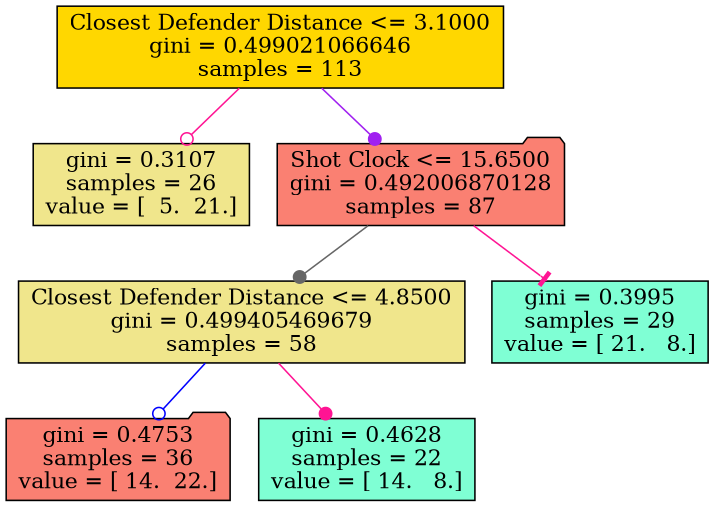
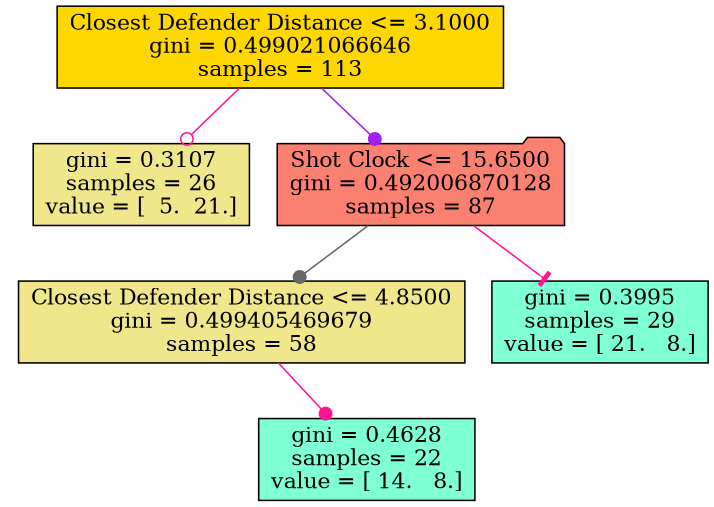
(118, 459) -> none
